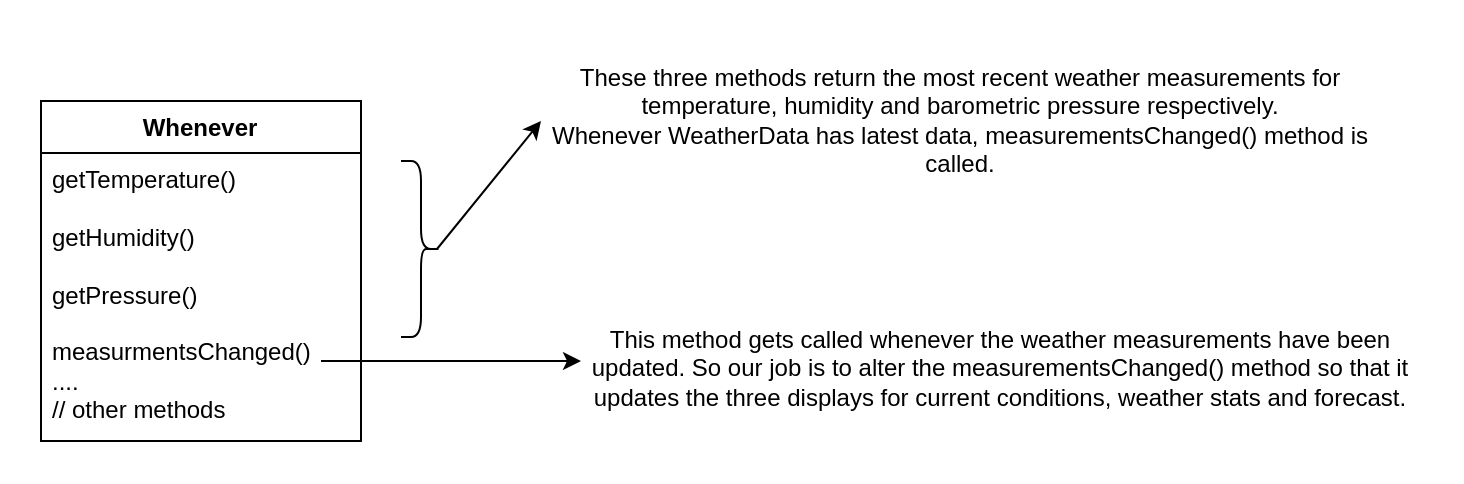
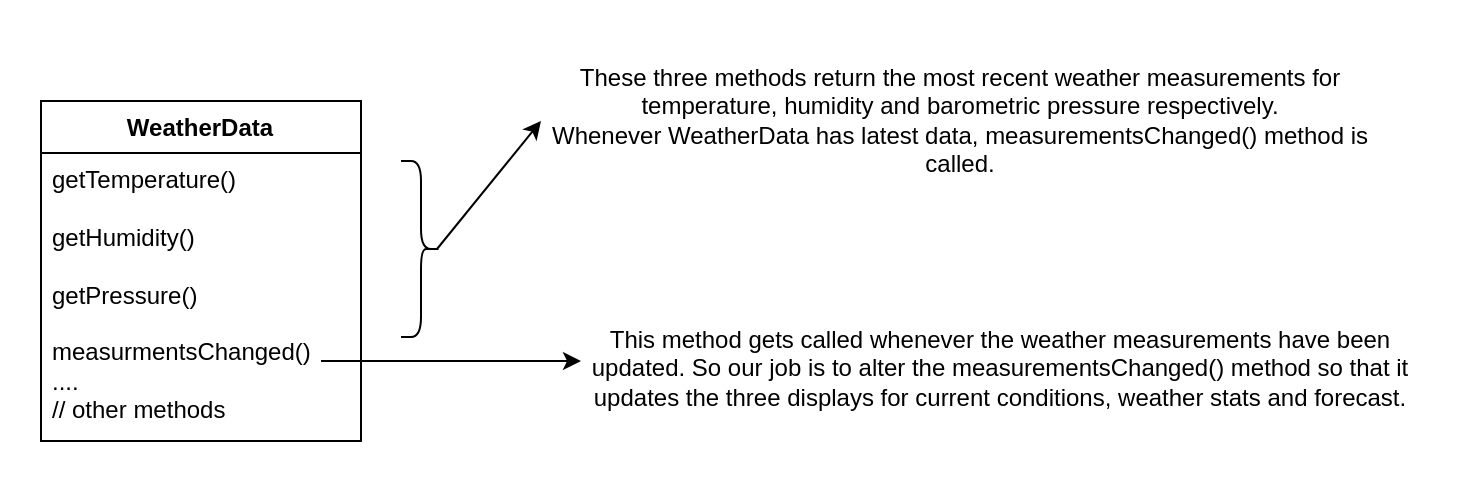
(201, 129) -> (201, 129)
